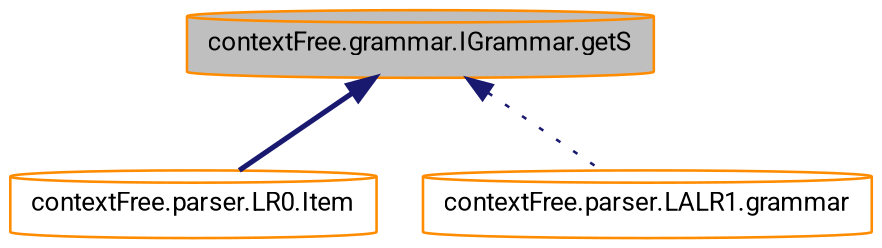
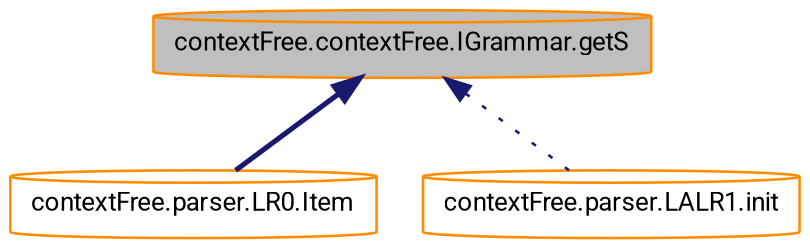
(420, 44) -> (402, 44)
(647, 204) -> (611, 204)
